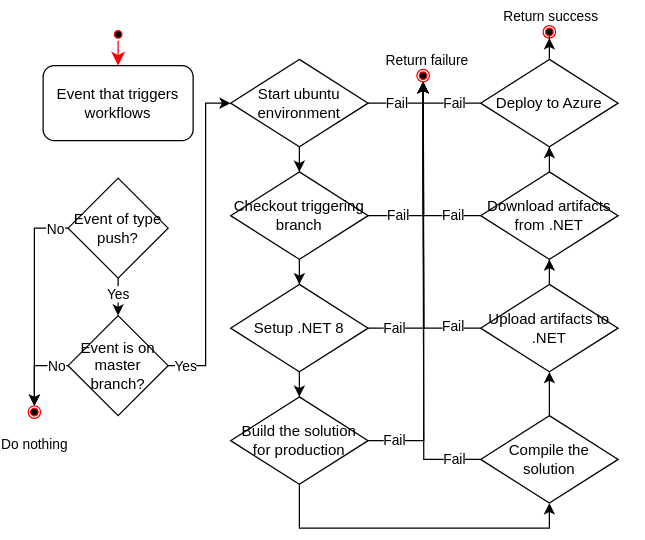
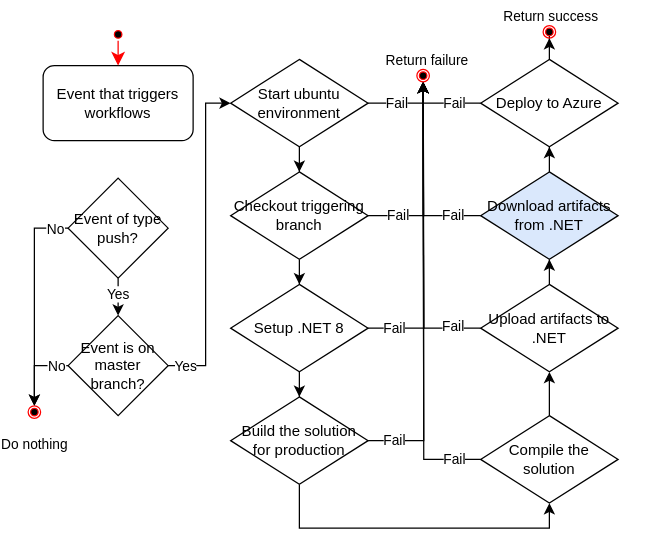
(549, 216) -> (549, 216)
